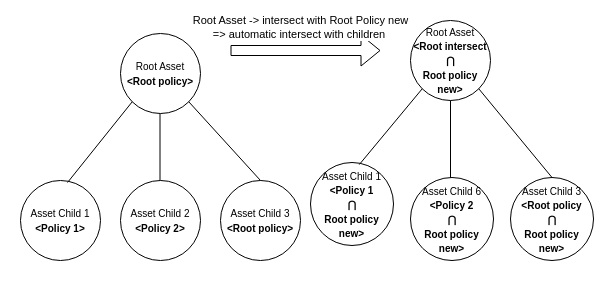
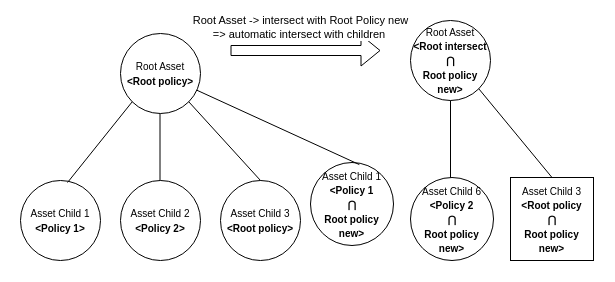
(391, 127) -> (278, 127)
(552, 219) -> (552, 219)
